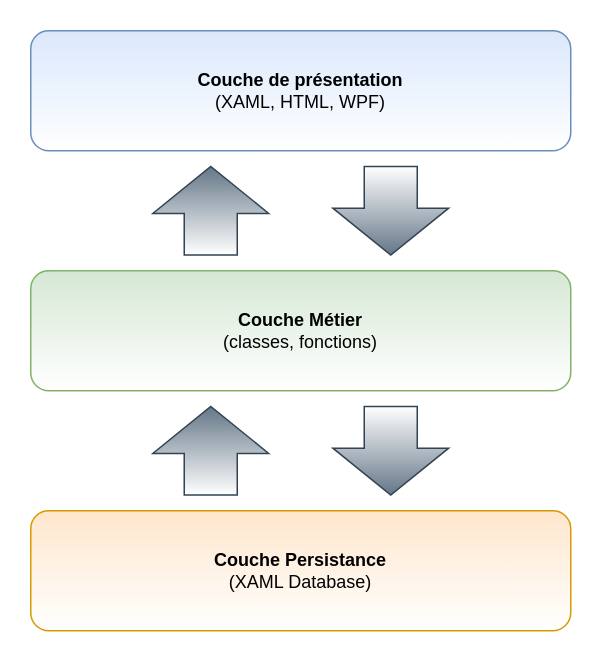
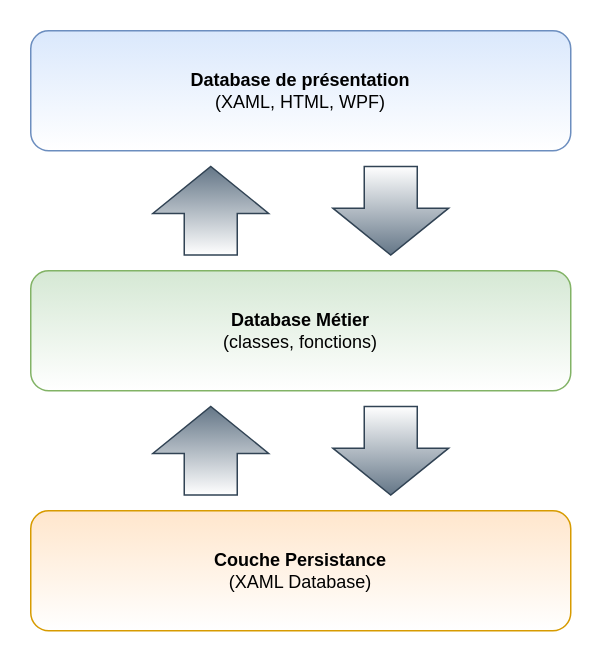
(301, 91) -> (301, 91)
(301, 331) -> (301, 331)
